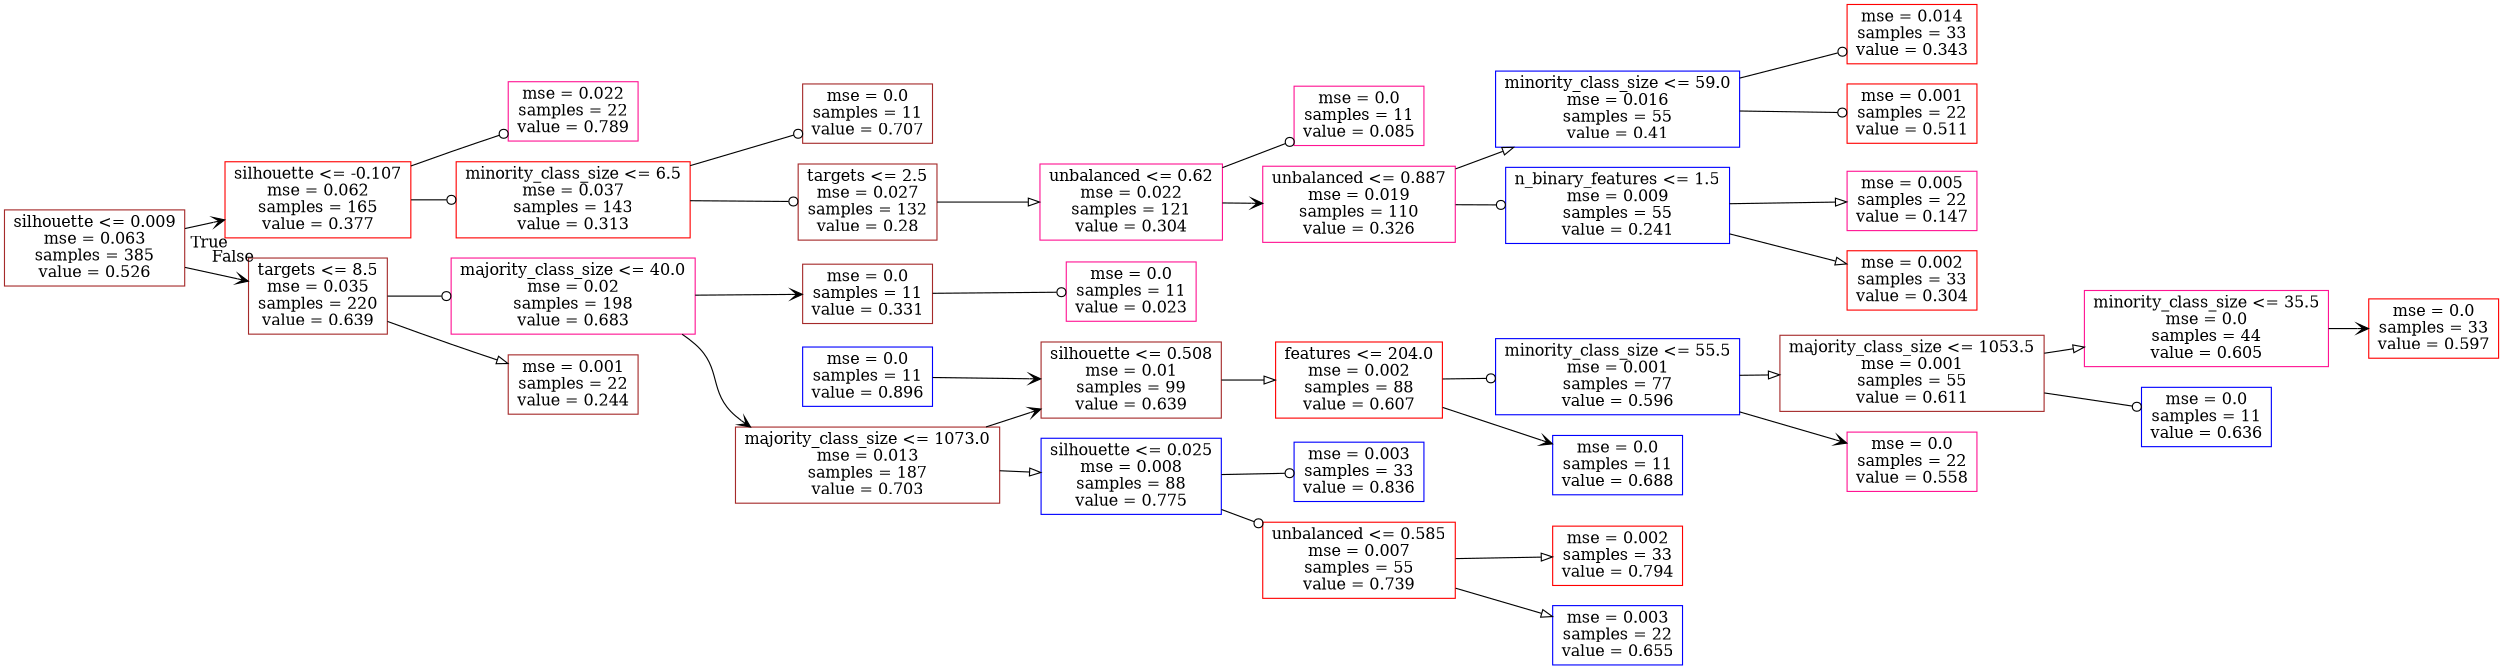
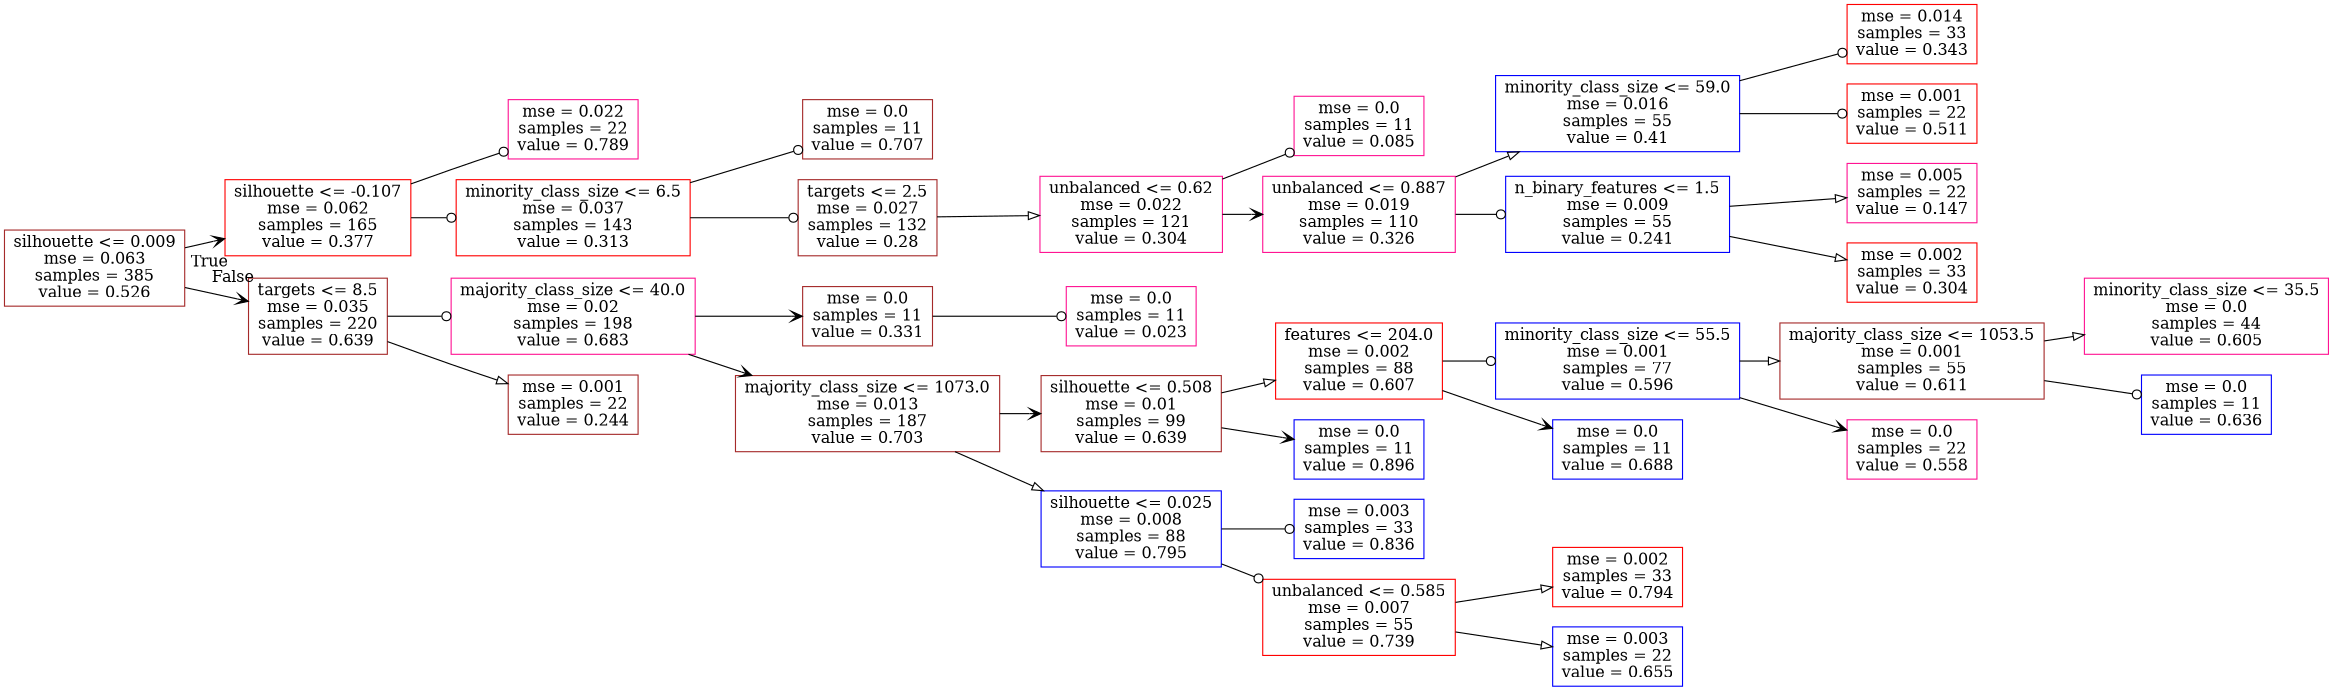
(2434, 329) -> none
(981, 378) -> (1252, 433)
(1131, 476) -> (1131, 529)
